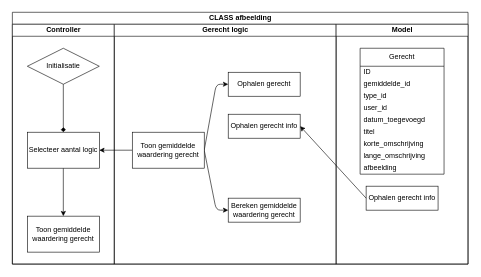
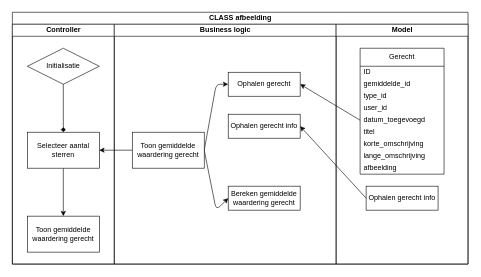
(226, 30) -> (226, 30)
none -> (331, 103)
(63, 150) -> (63, 150)
(264, 210) -> (264, 198)
